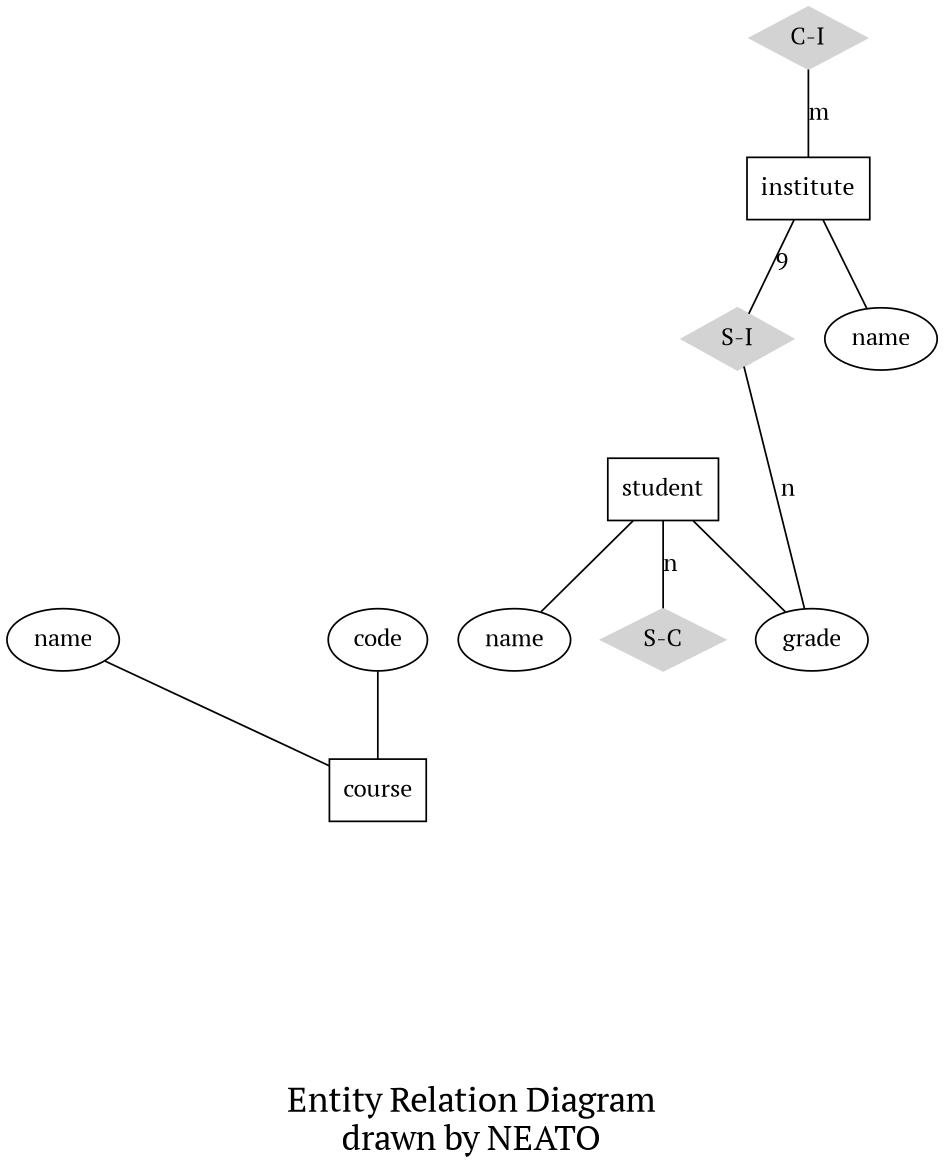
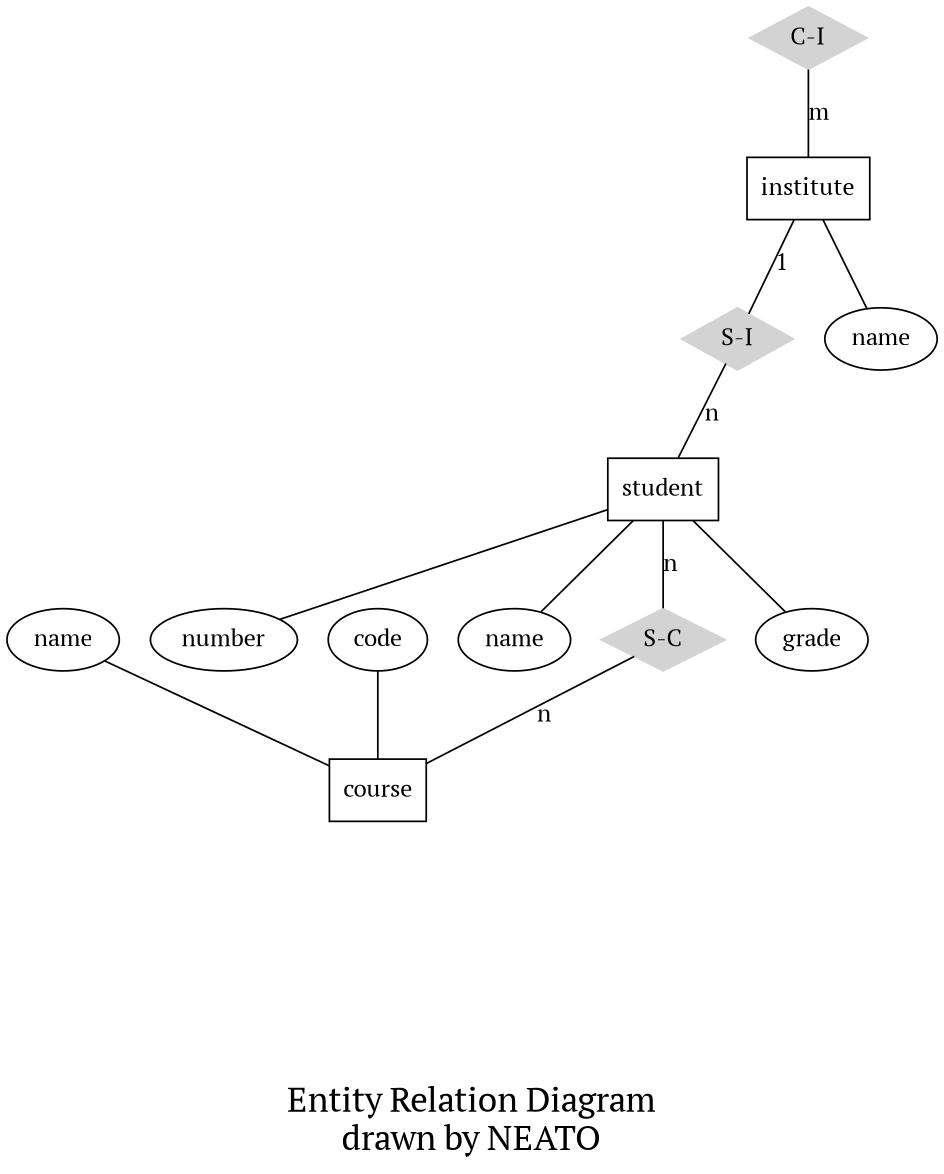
(782, 264) -> (782, 264)
(774, 488) -> (702, 411)
none -> (224, 640)
none -> (530, 710)
